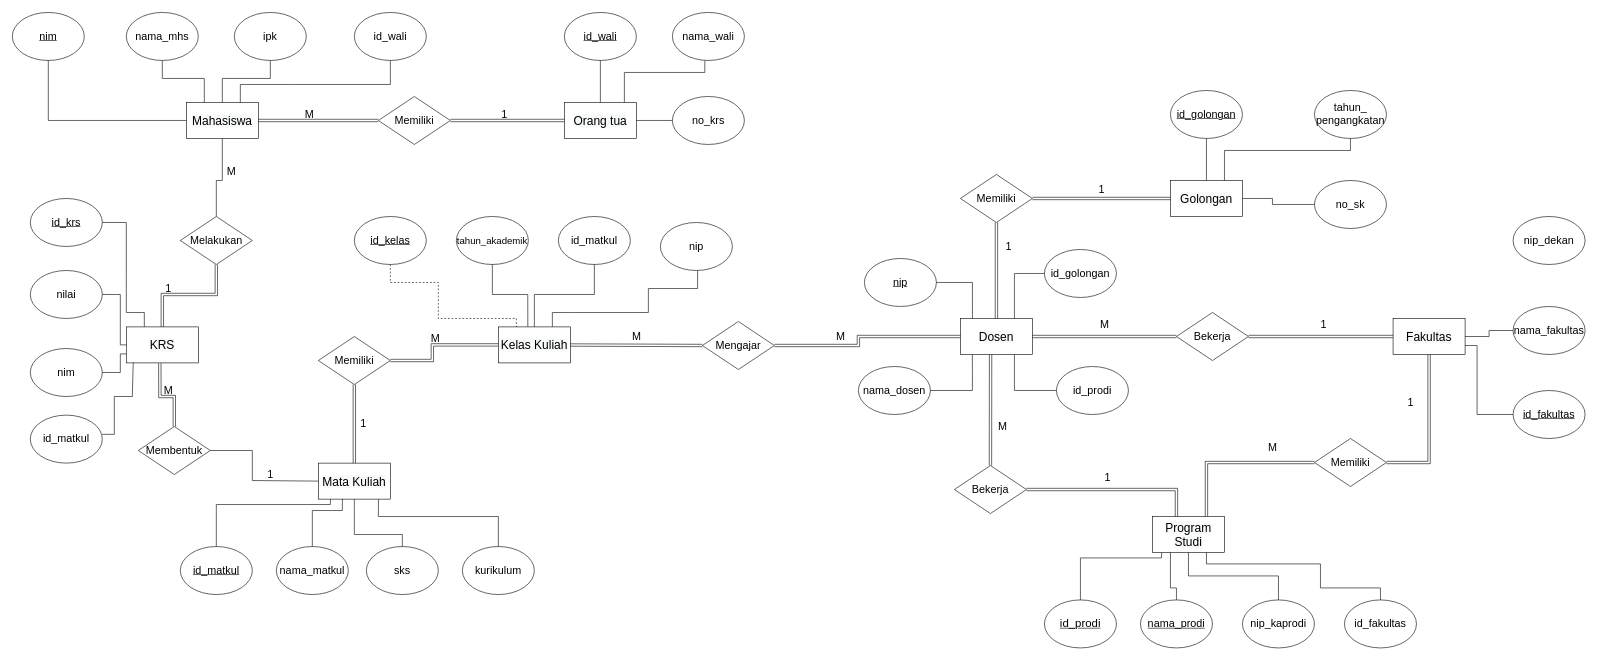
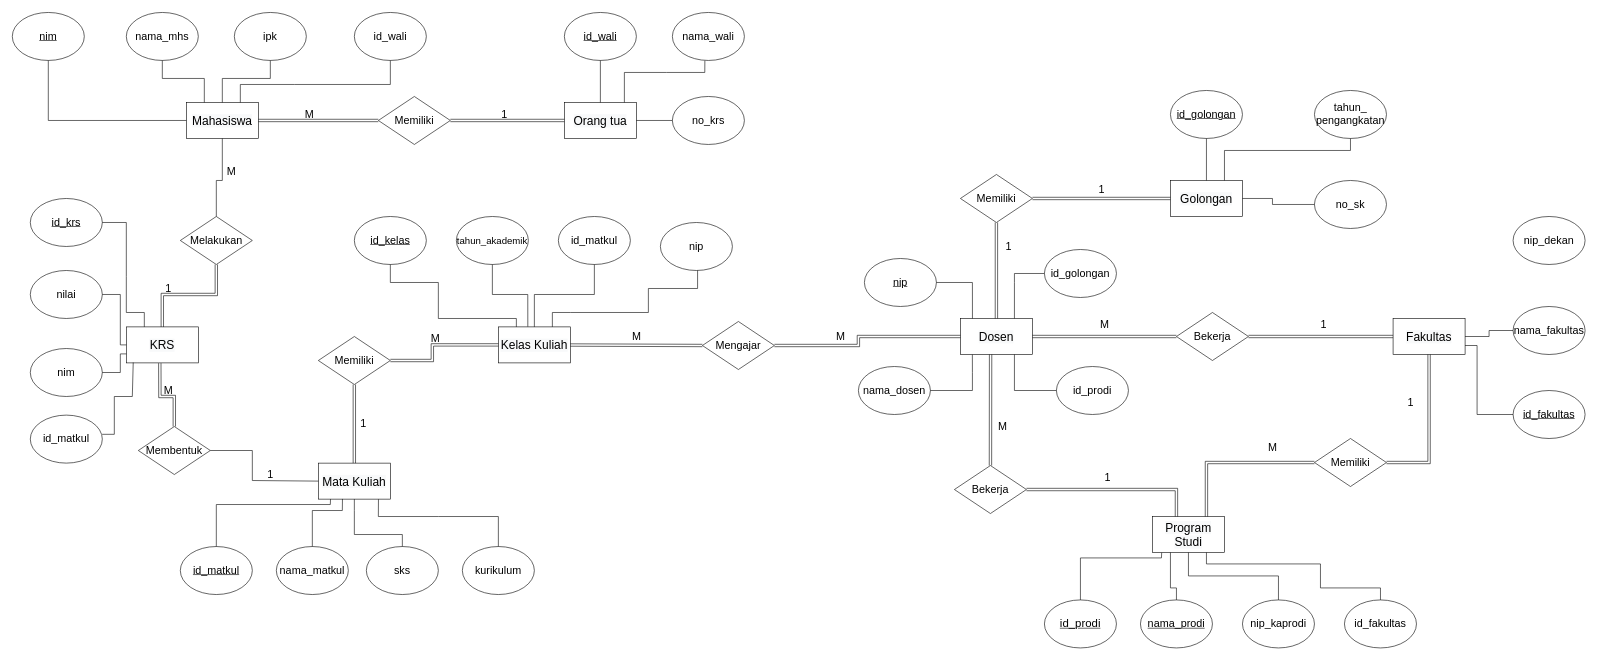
(438, 310) -> (438, 310)
